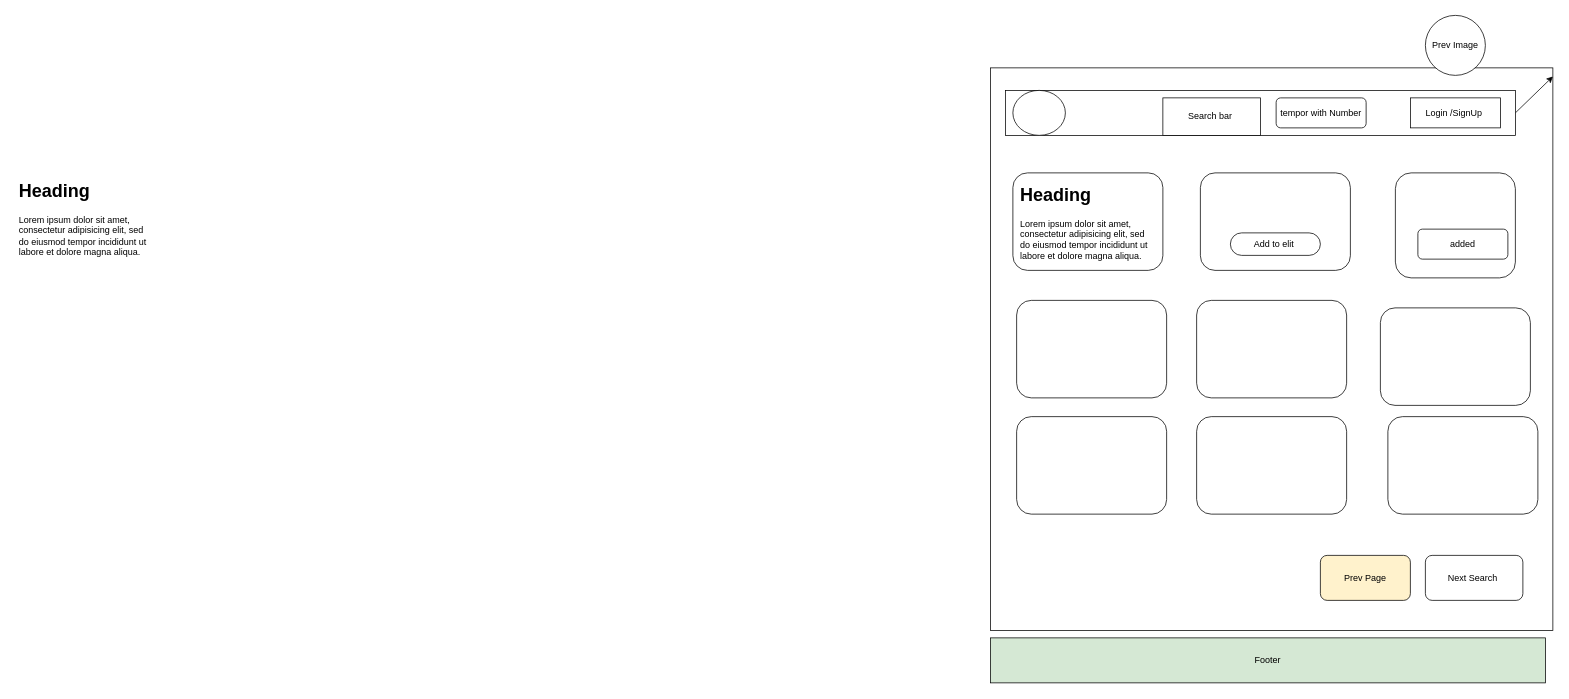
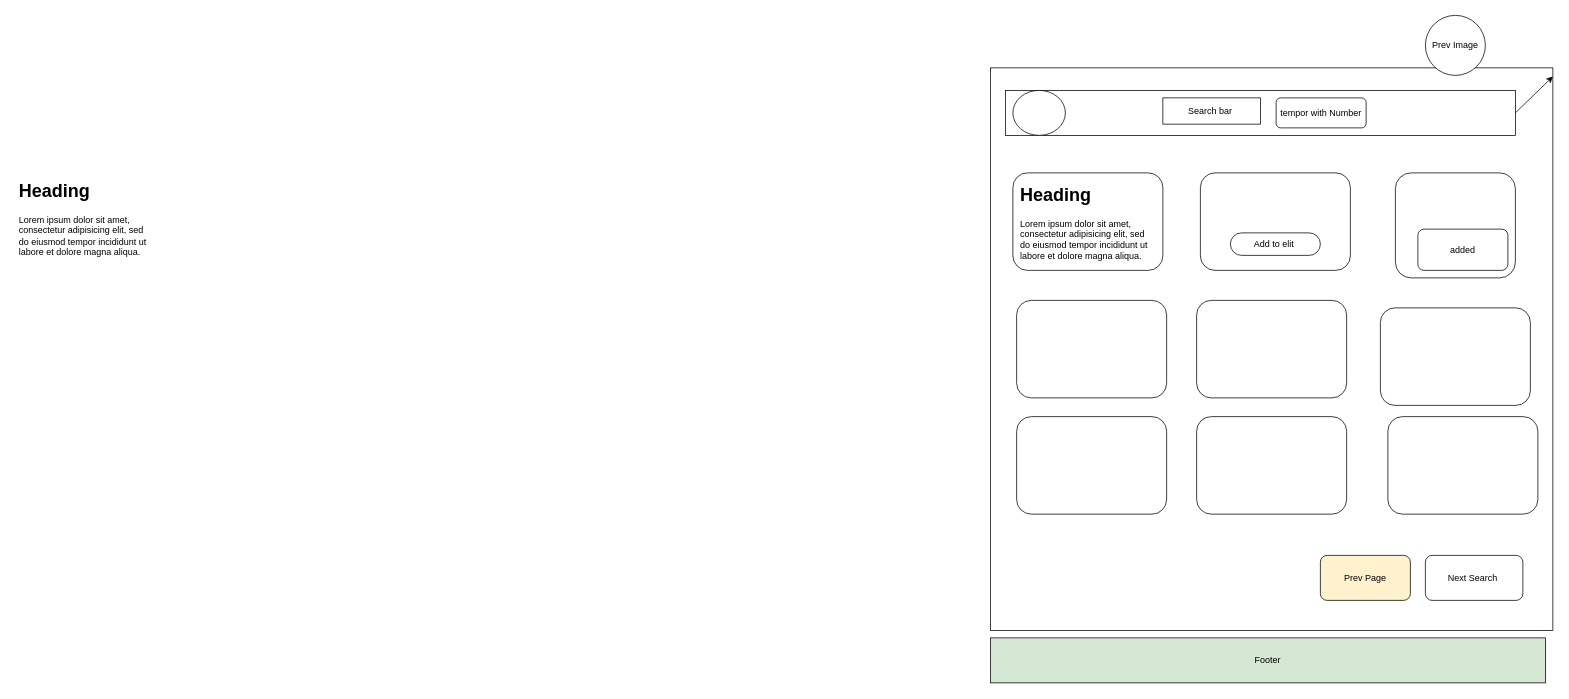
(1455, 113) -> none
(1212, 117) -> (1212, 111)
(1463, 244) -> (1463, 250)
